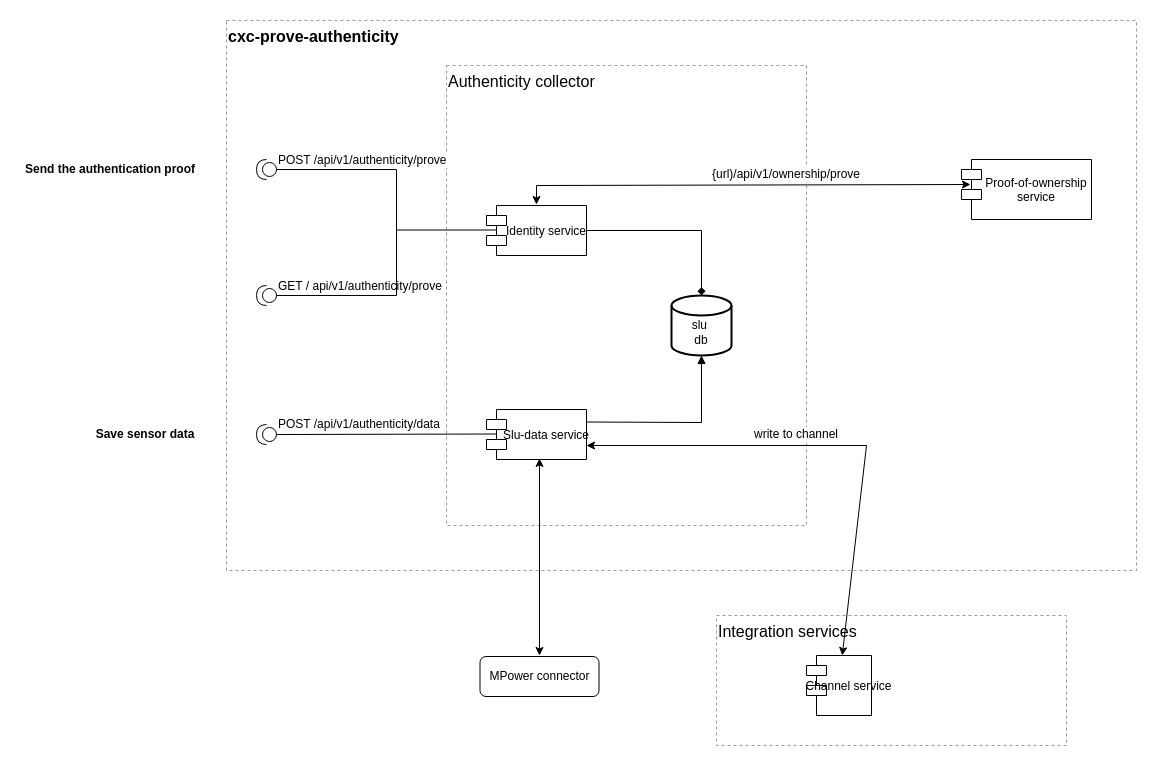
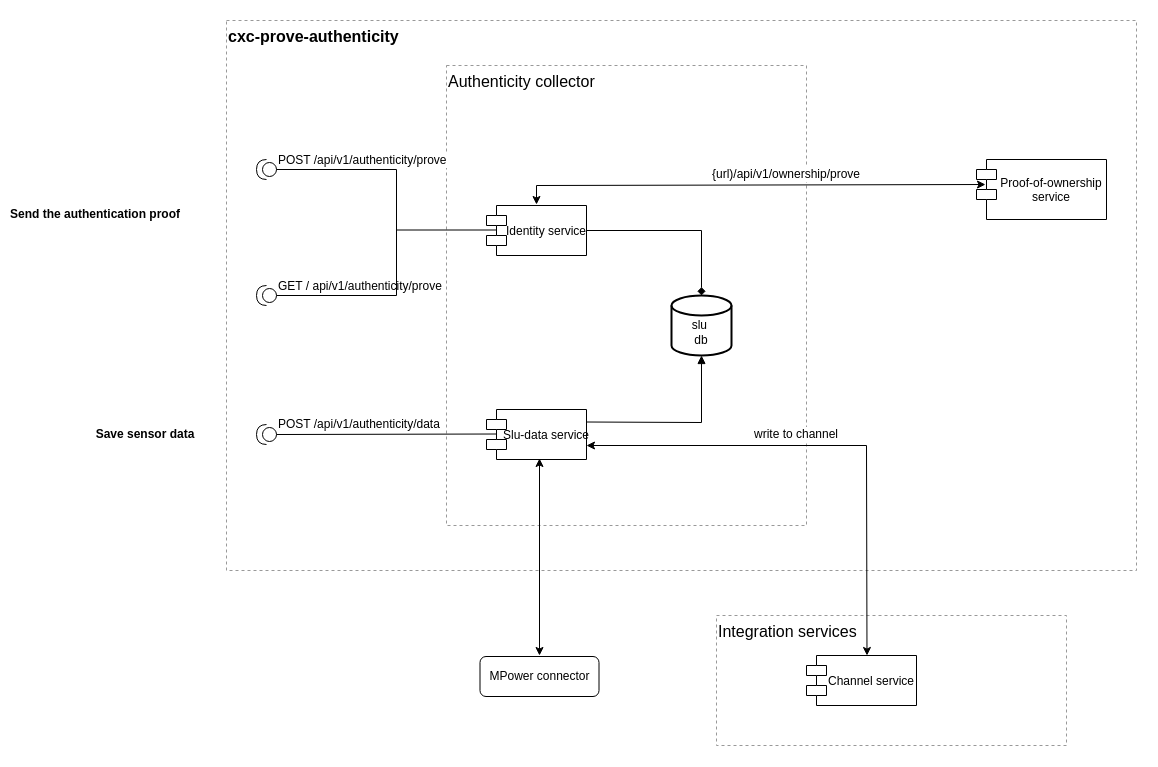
(111, 170) -> (96, 215)
(1027, 190) -> (1042, 190)
(839, 686) -> (862, 681)
